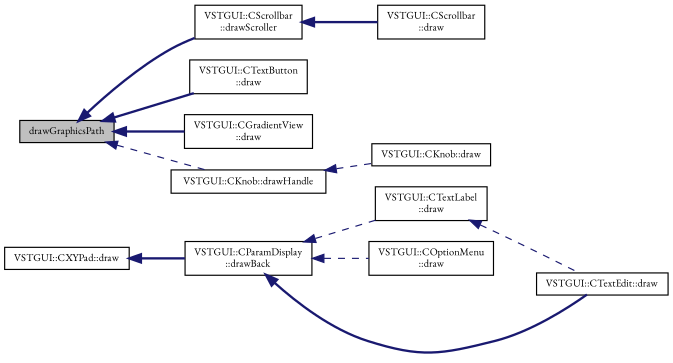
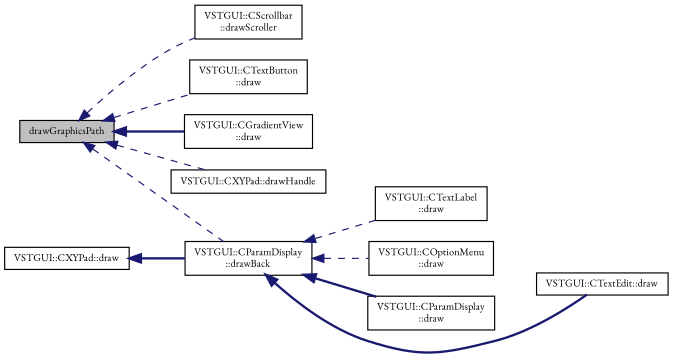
(431, 22) -> none
(138, 71) -> (138, 71)
(154, 105) -> (154, 105)
(431, 155) -> none
(248, 182) -> (248, 182)
none -> (159, 196)
(530, 249) -> none
none -> (431, 313)
